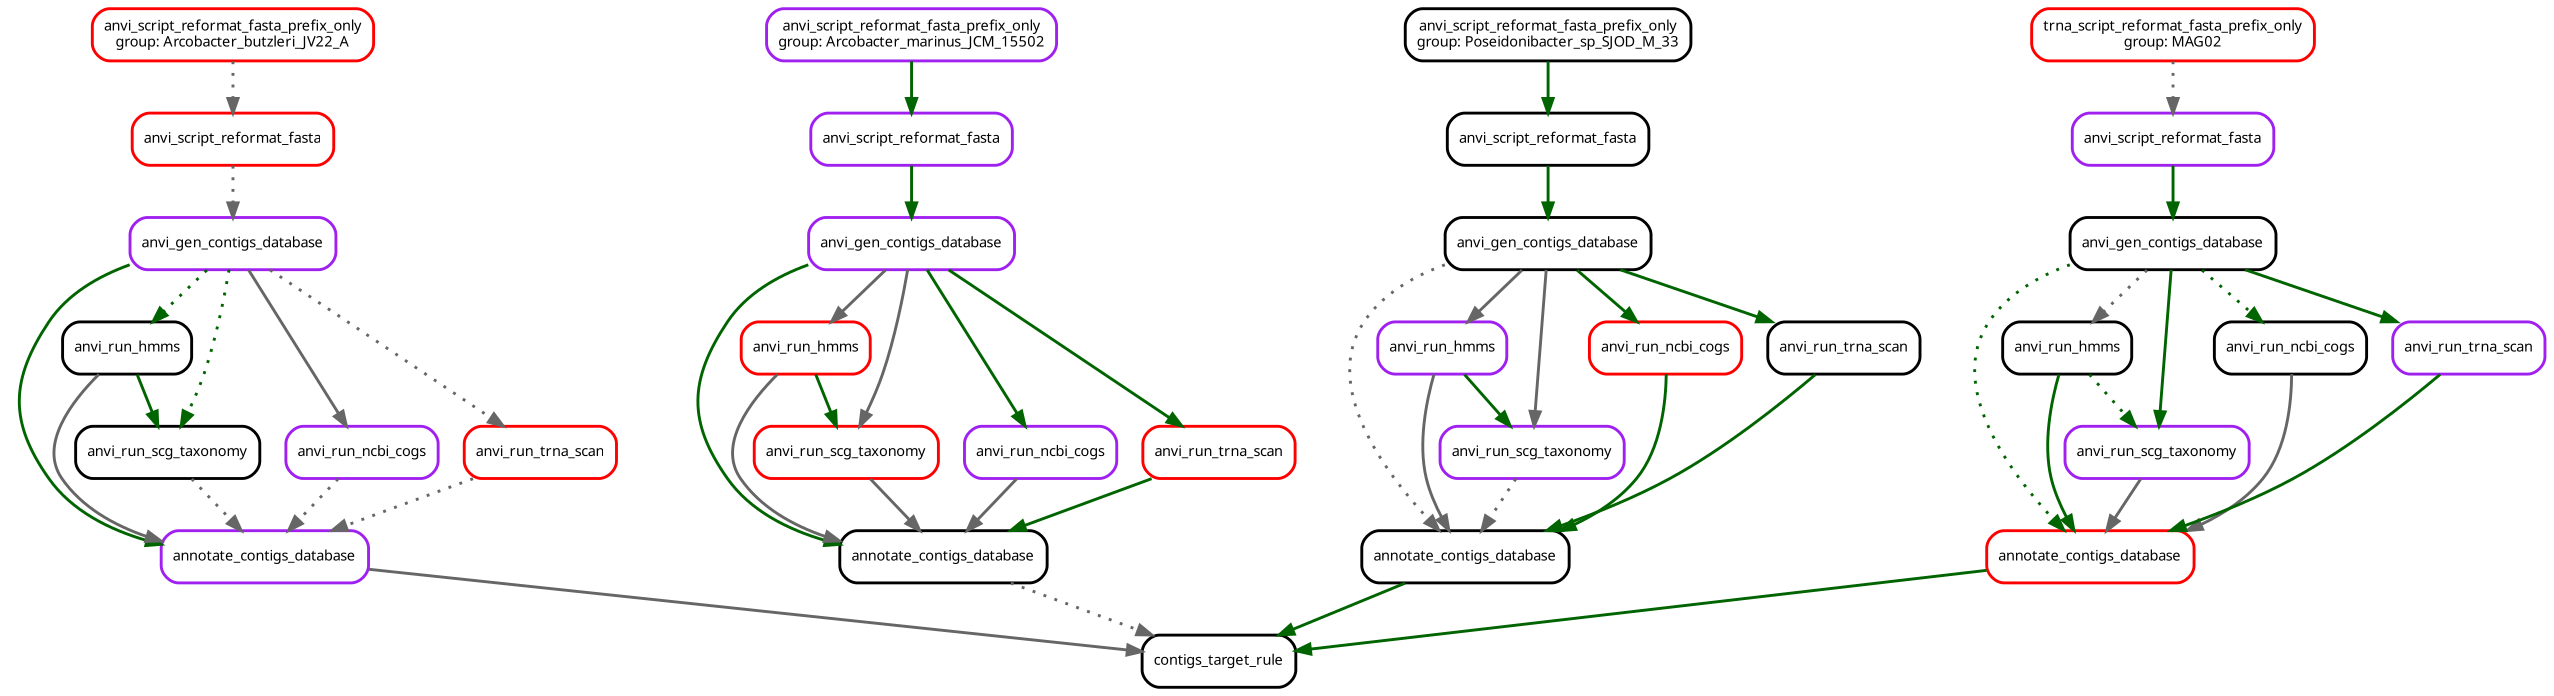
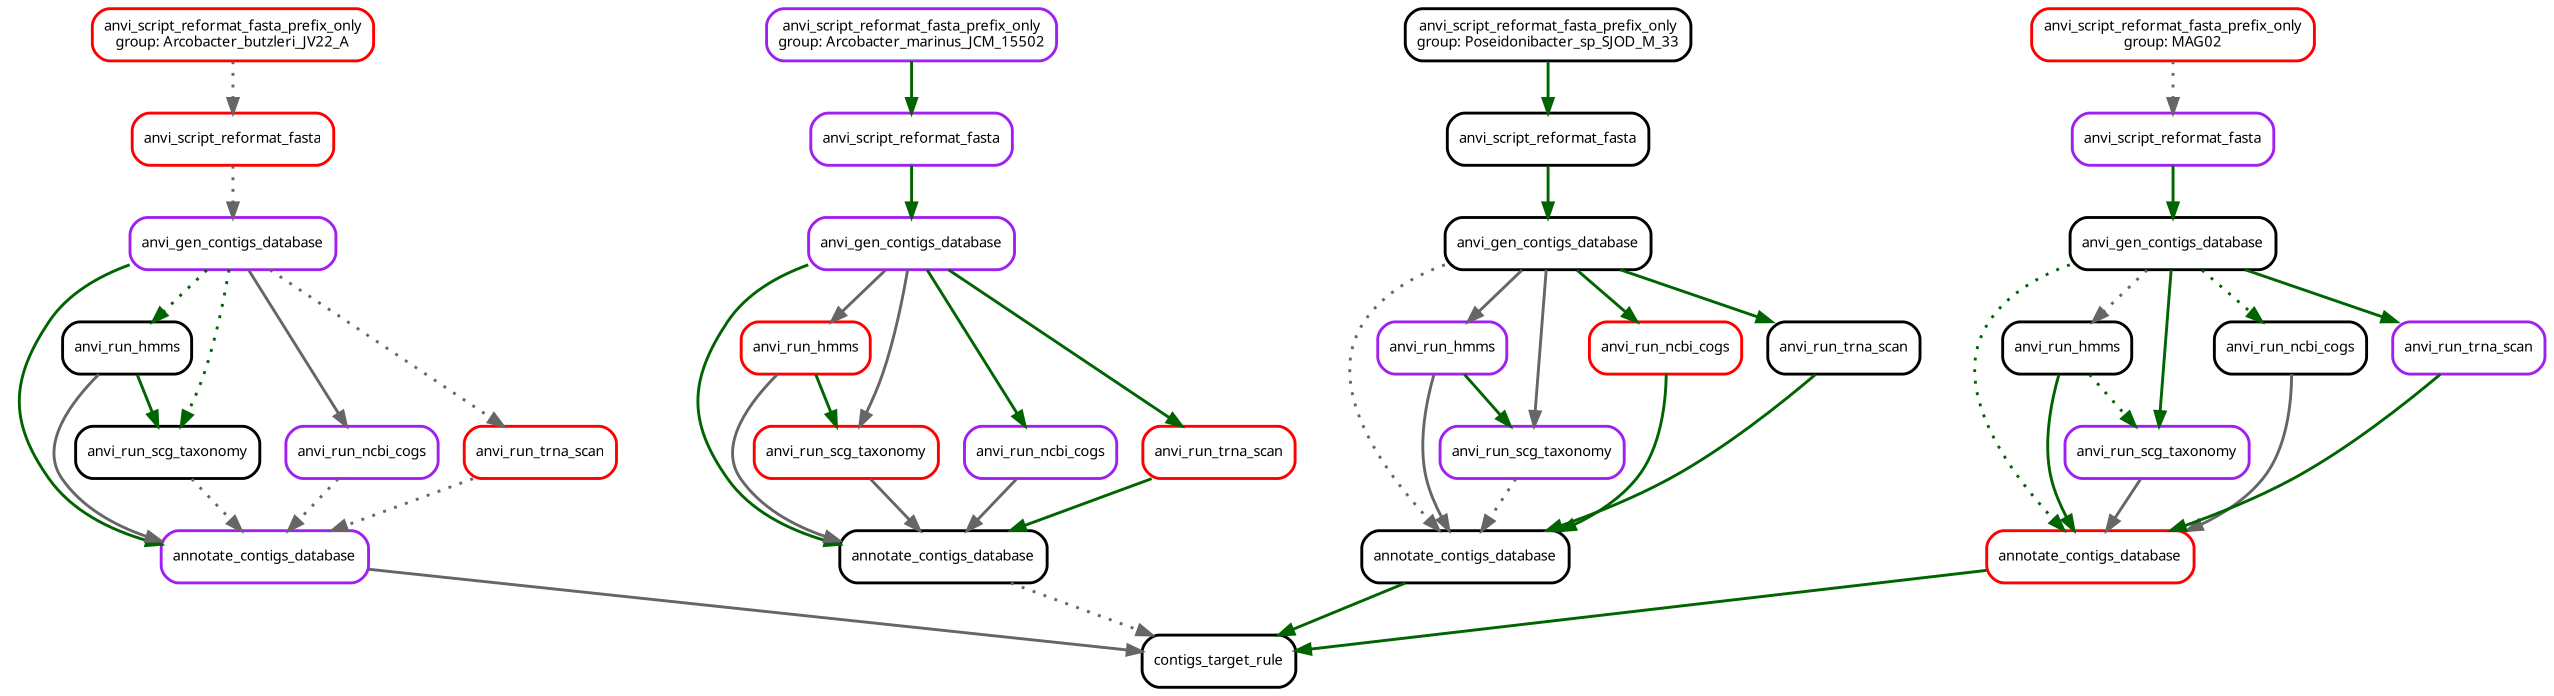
(2173, 35) -> (2173, 35)
